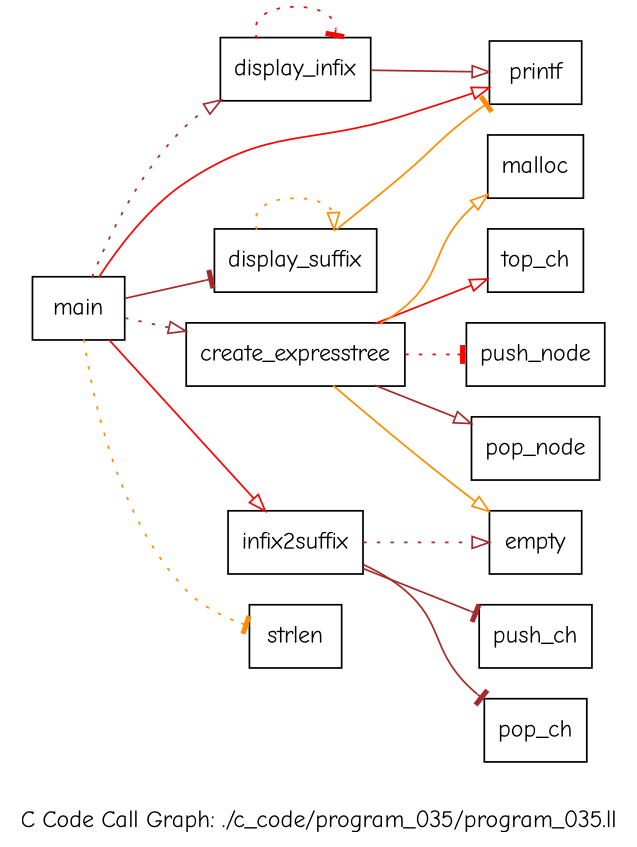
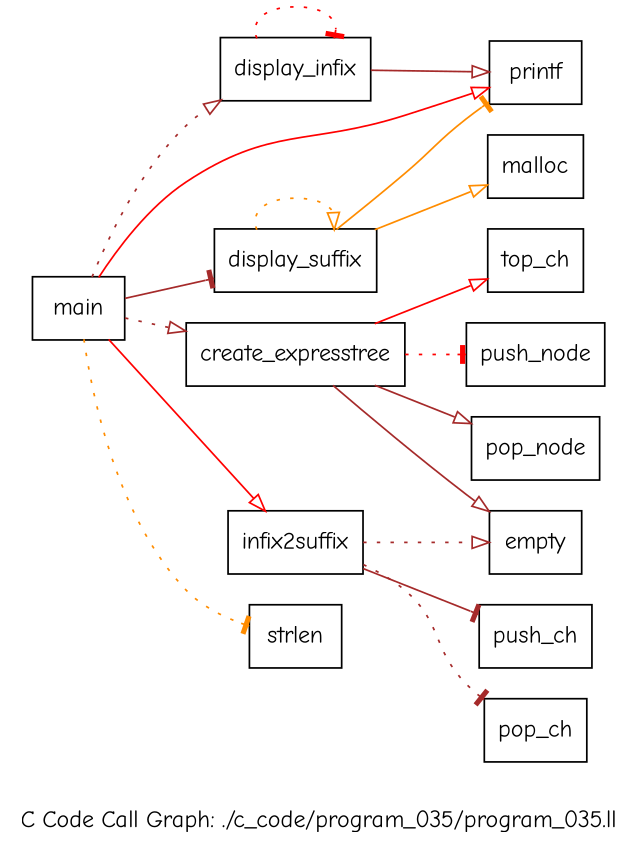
(433, 270) -> (423, 211)
(403, 444) -> (403, 444)
(430, 621) -> (430, 621)
